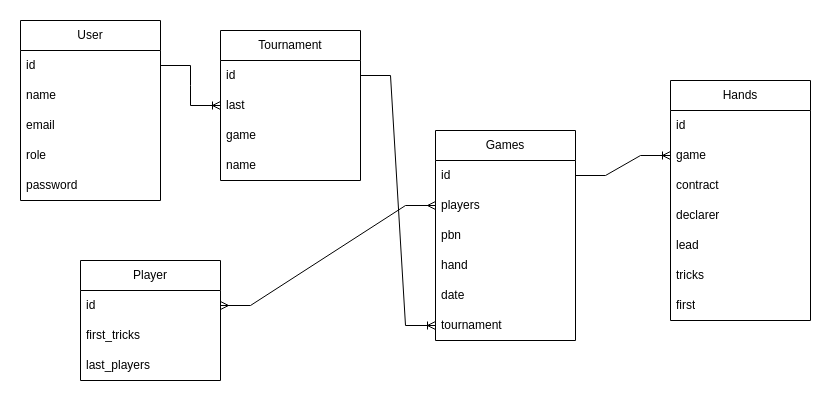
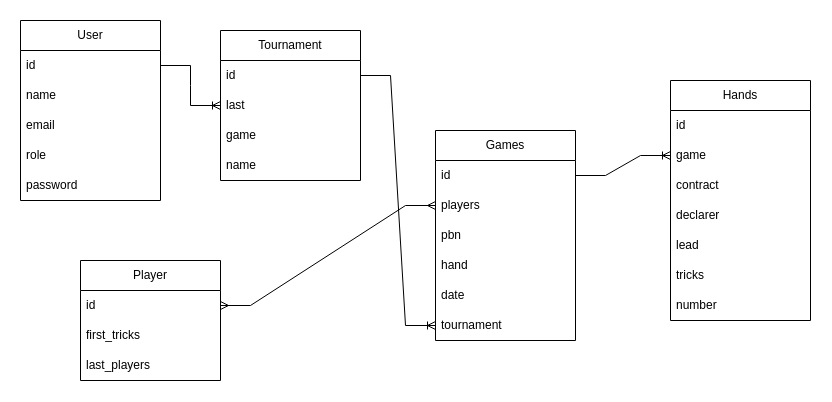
(692, 306) -> (697, 306)
